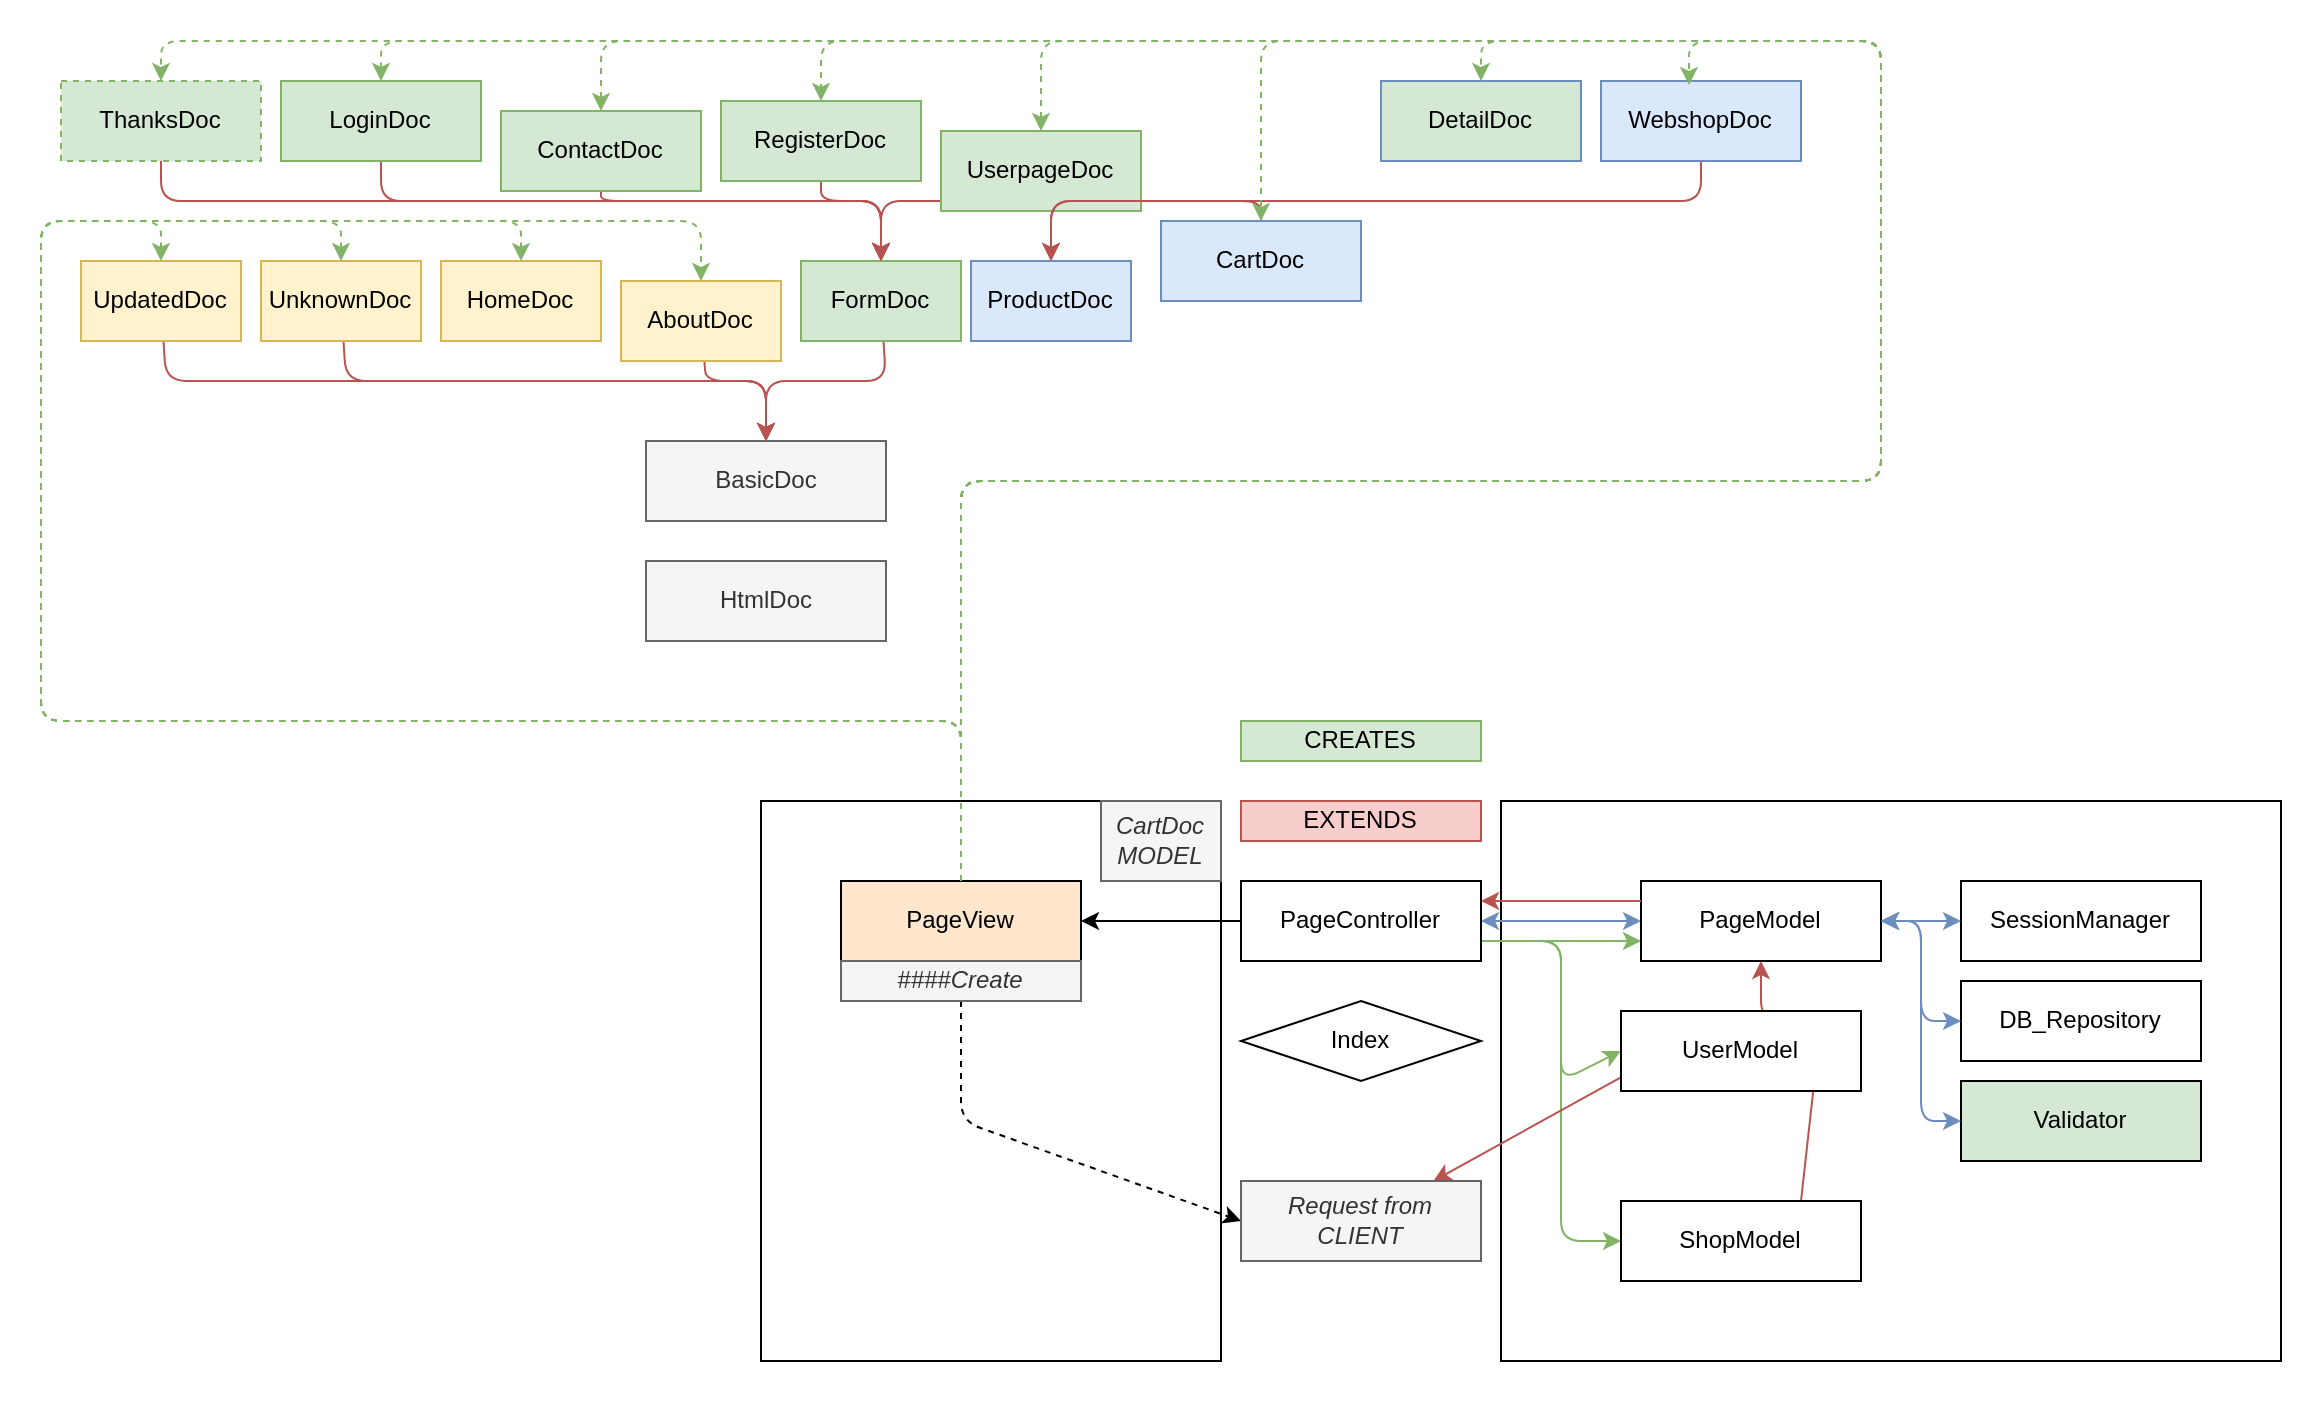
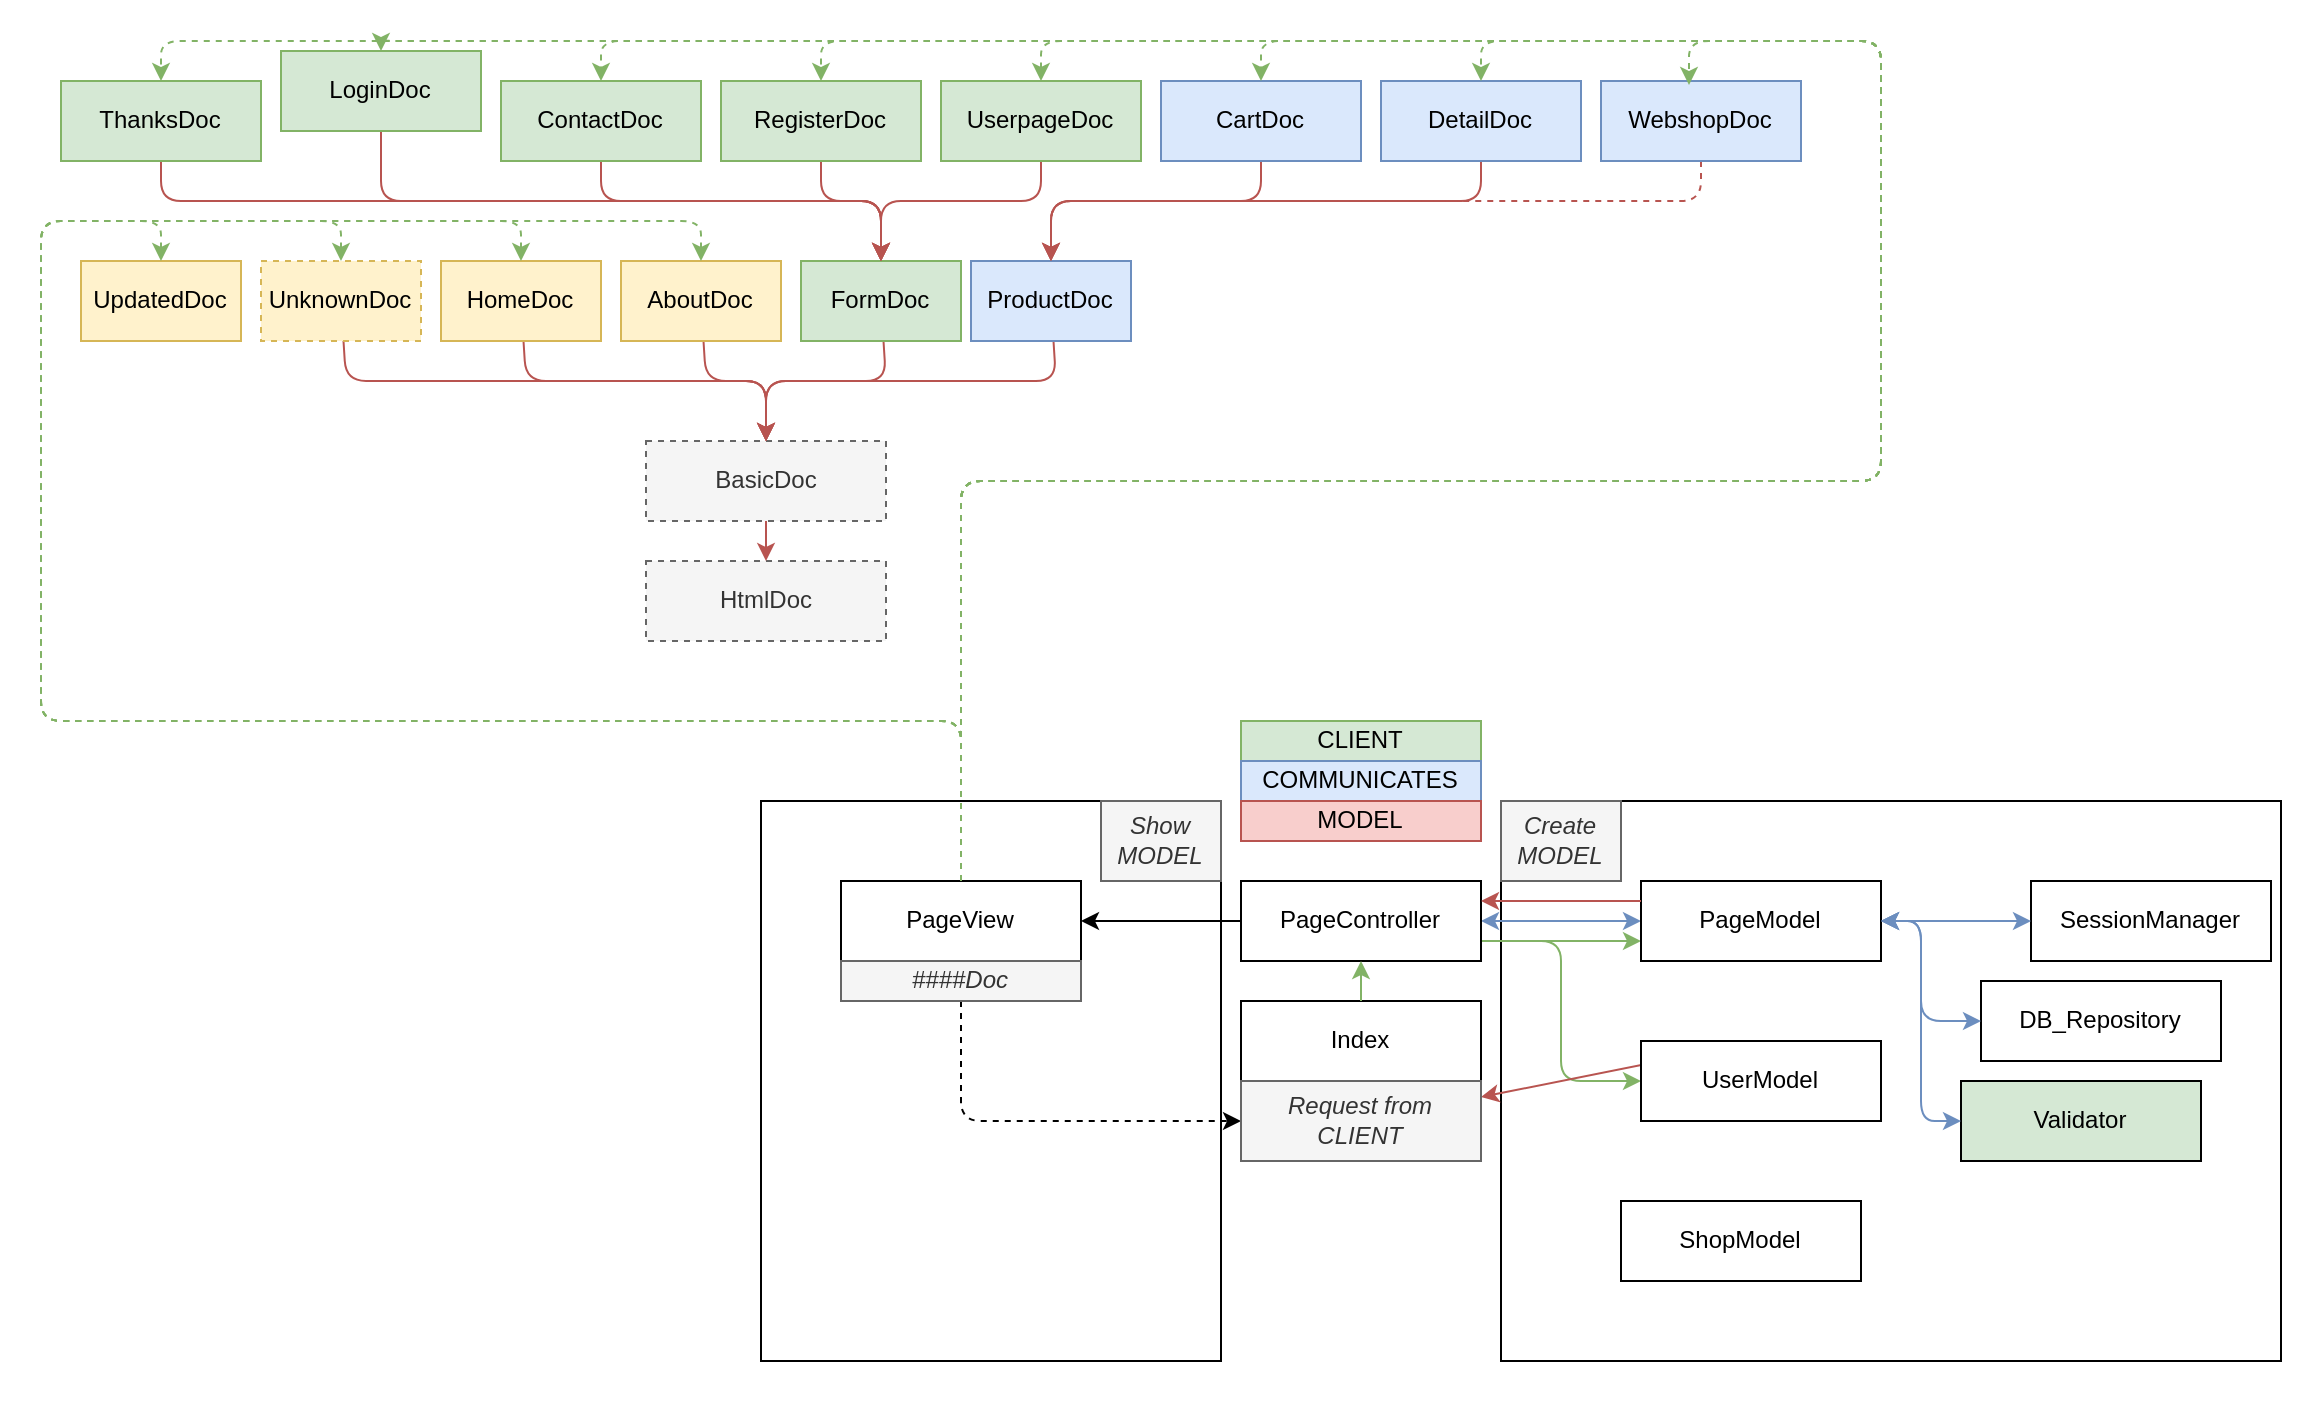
(161, 121) -> (161, 121)
(381, 121) -> (381, 91)
(1481, 121) -> (1481, 121)
(821, 141) -> (821, 121)
(601, 151) -> (601, 121)
(1041, 171) -> (1041, 121)
none -> (1481, 178)
(1599, 201) -> (1599, 201)
(1261, 261) -> (1261, 121)
(341, 301) -> (341, 301)
(701, 321) -> (701, 301)
none -> (525, 359)
(353, 378) -> (353, 378)
(245, 381) -> none
none -> (980, 381)
(766, 481) -> (766, 481)
none -> (766, 534)
(766, 601) -> (766, 601)
(1361, 741) -> (1361, 741)
none -> (1361, 781)
(1361, 821) -> (1361, 821)
(1161, 841) -> (1161, 841)
none -> (1561, 841)
(961, 921) -> (961, 921)
(2081, 921) -> (2151, 921)
(961, 981) -> (961, 981)
none -> (1361, 988)
(2081, 1021) -> (2101, 1021)
(1361, 1041) -> (1361, 1041)
(1741, 1051) -> (1761, 1081)
(1808, 1135) -> none
(1561, 1193) -> none
(1361, 1221) -> (1361, 1121)
